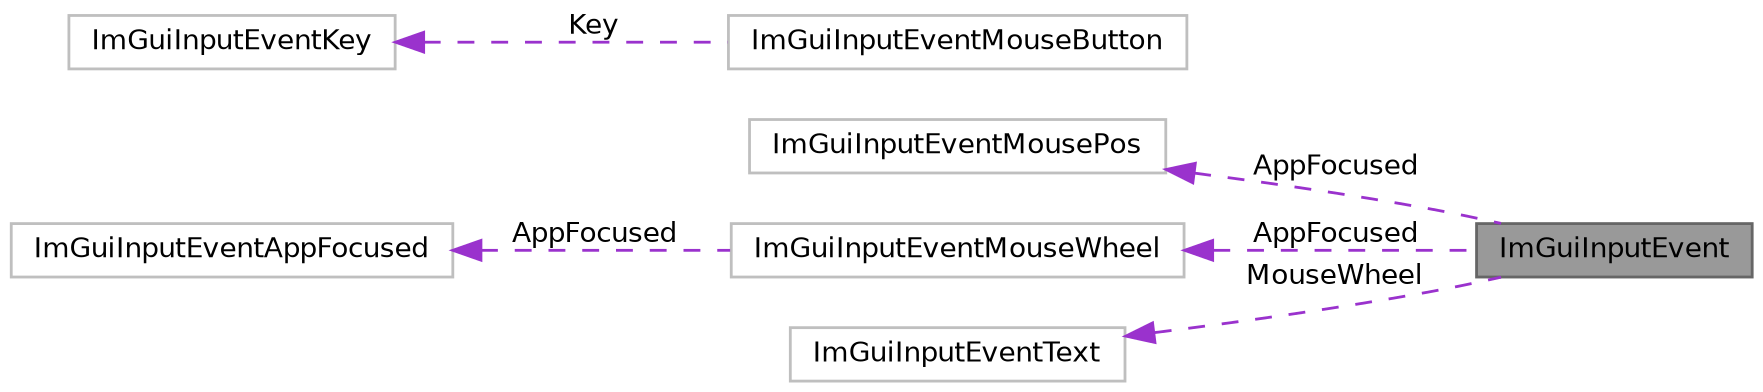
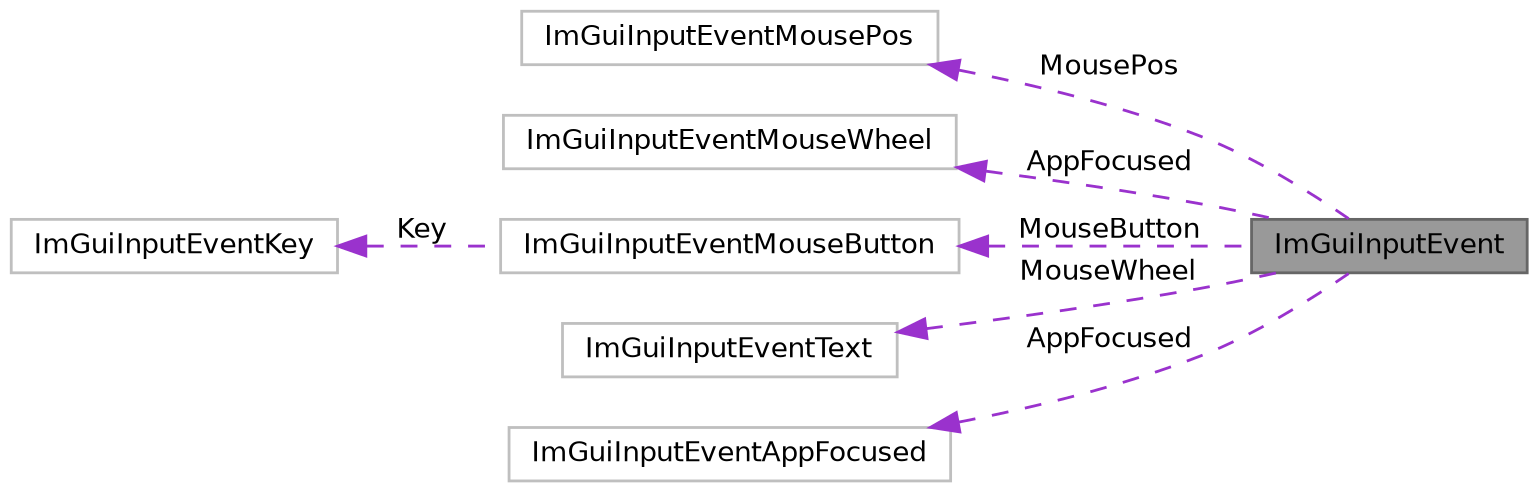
(1332, 167) -> (1105, 68)
none -> (1119, 246)
(606, 250) -> (1162, 370)
